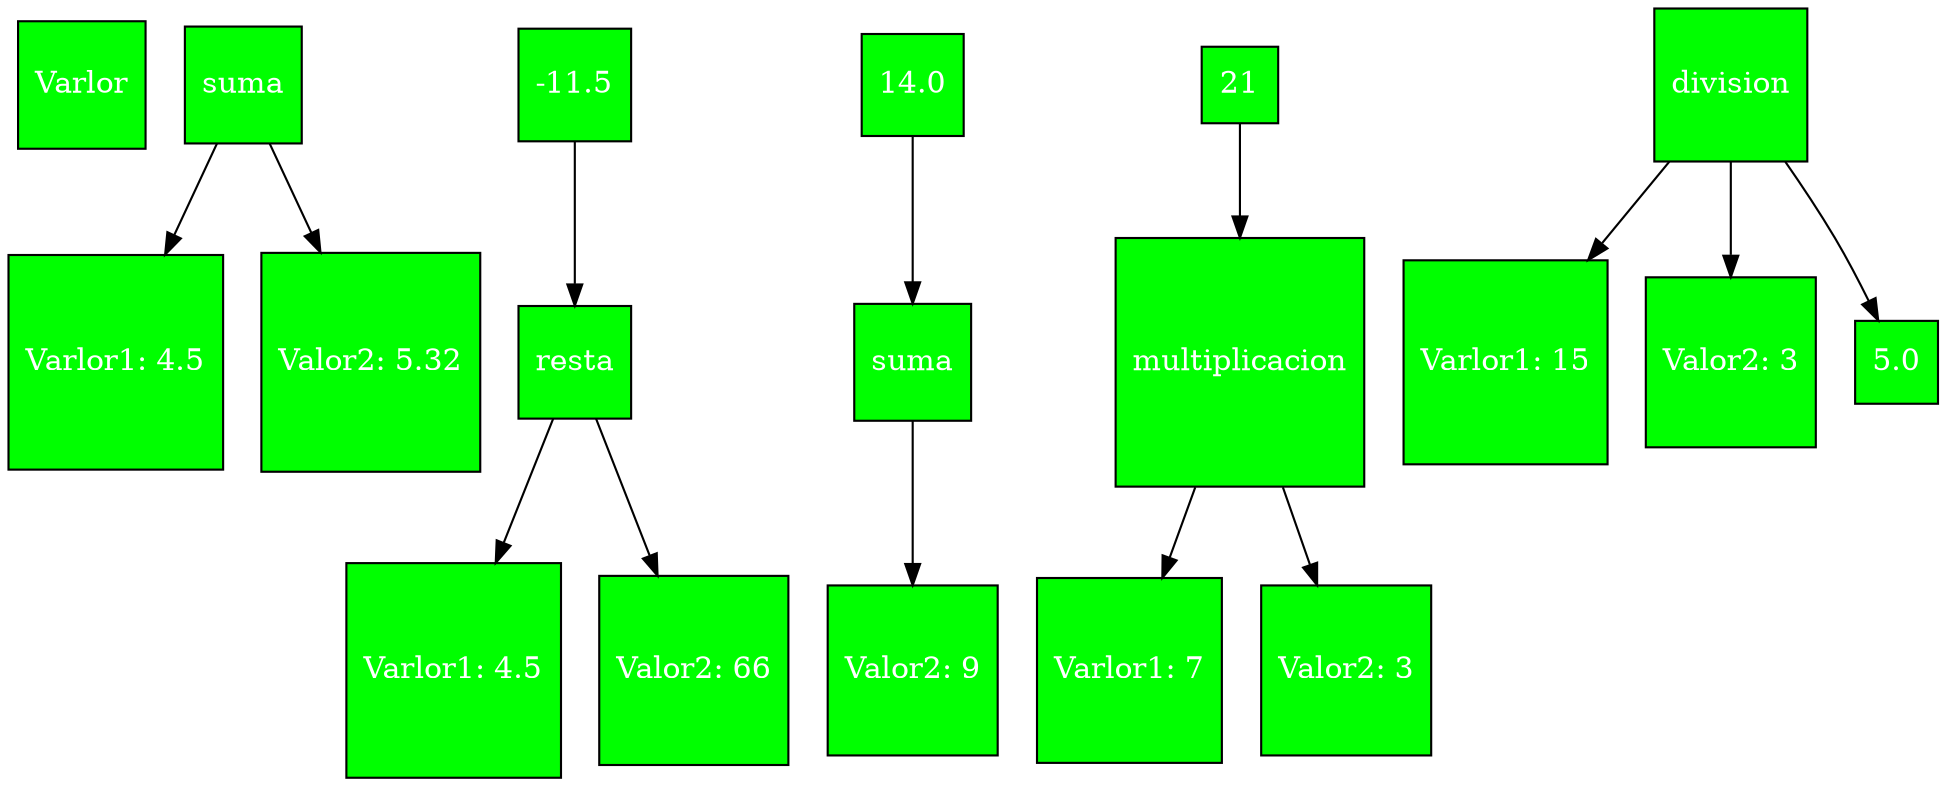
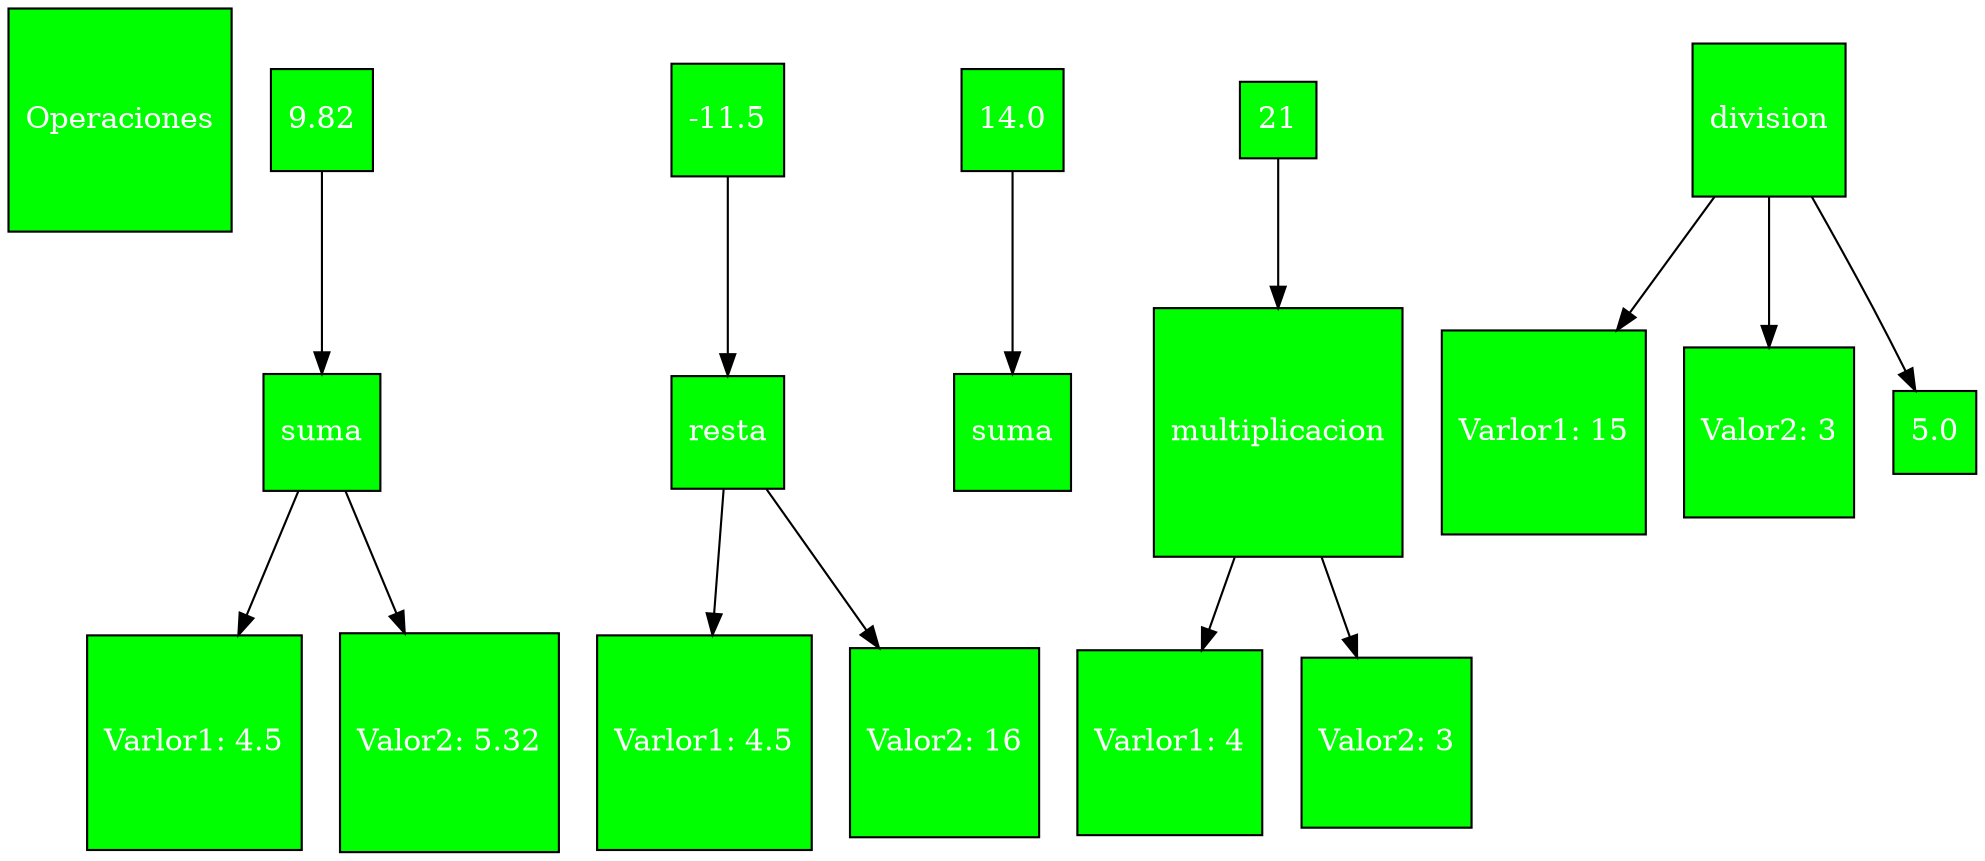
(82, 85) -> (120, 120)
none -> (322, 120)
(694, 670) -> (945, 743)
(913, 670) -> none
(1129, 670) -> (1170, 743)
